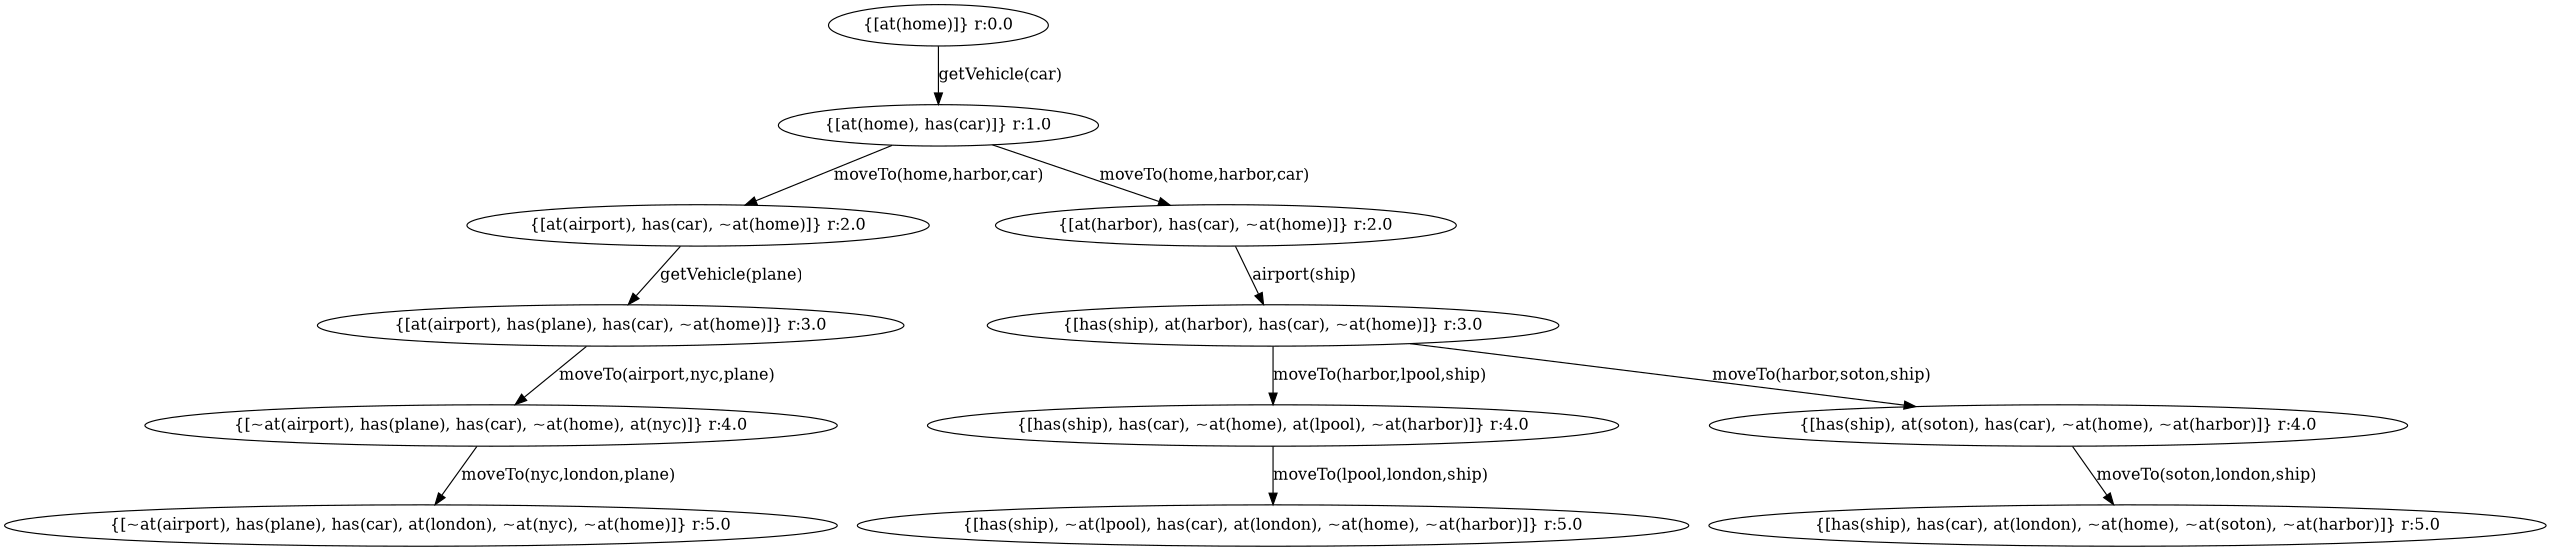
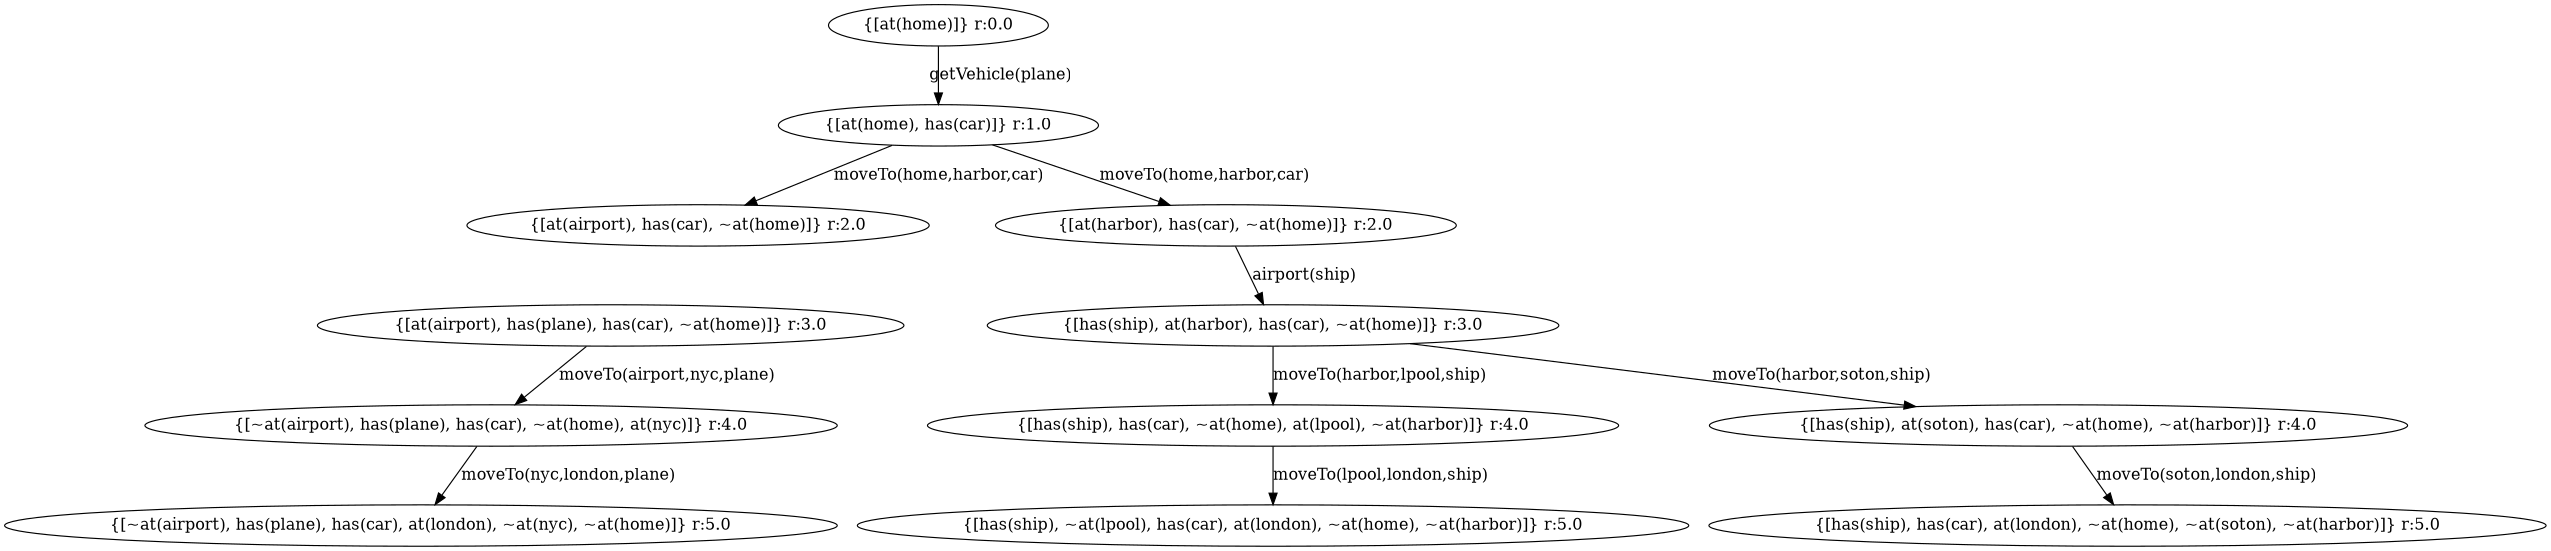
(1001, 75) -> (1001, 75)
(658, 271) -> none
